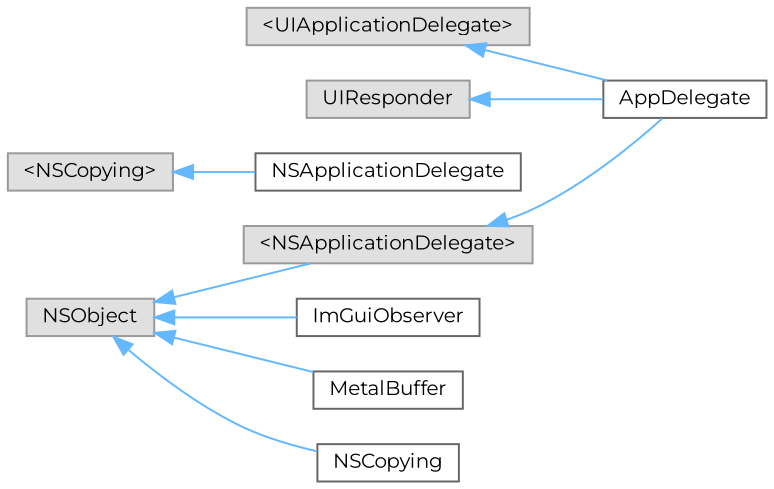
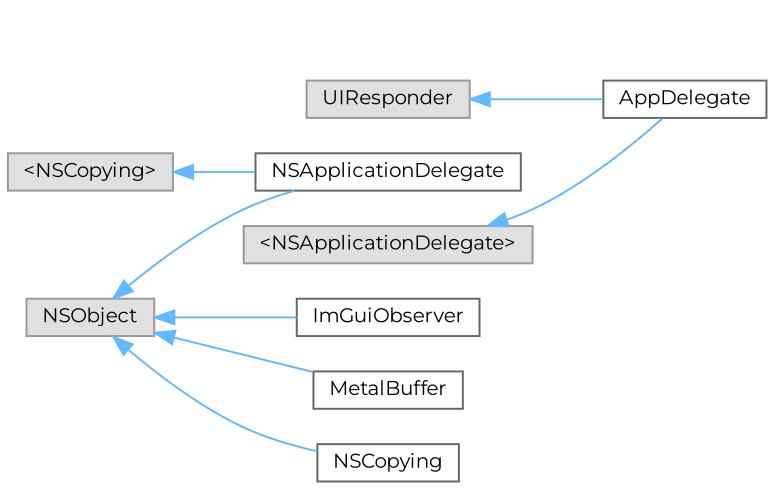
(388, 27) -> none
(242, 280) -> (207, 229)
